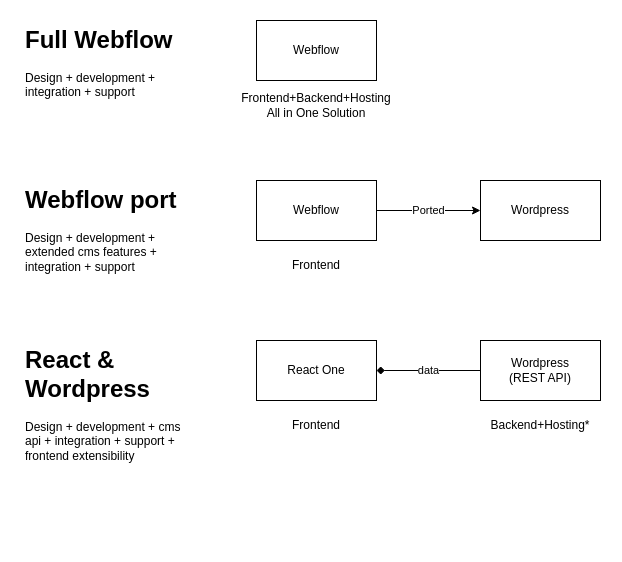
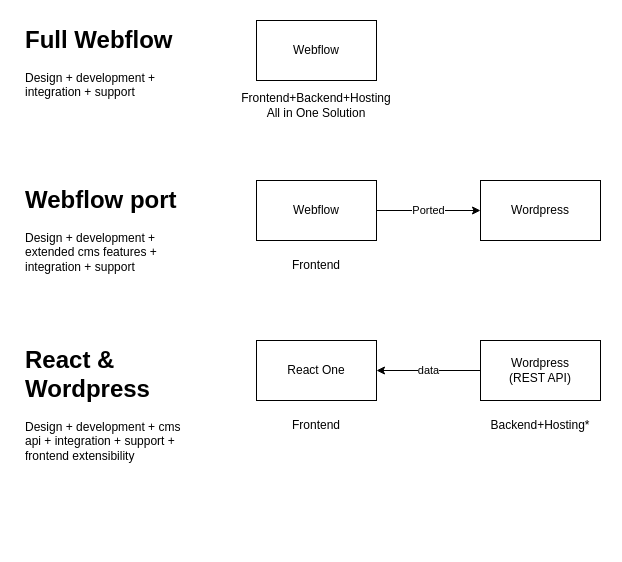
(385, 371) -> (384, 371)
